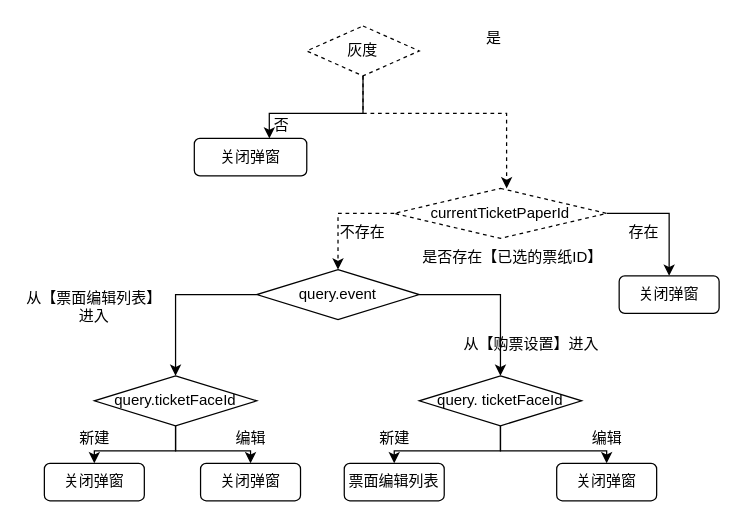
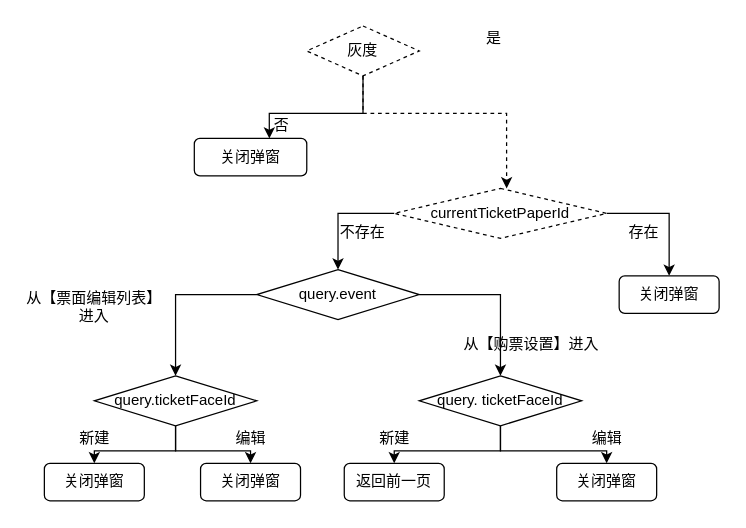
(341, 213) -> (341, 213)
(513, 257) -> none
(394, 482) -> (394, 482)
